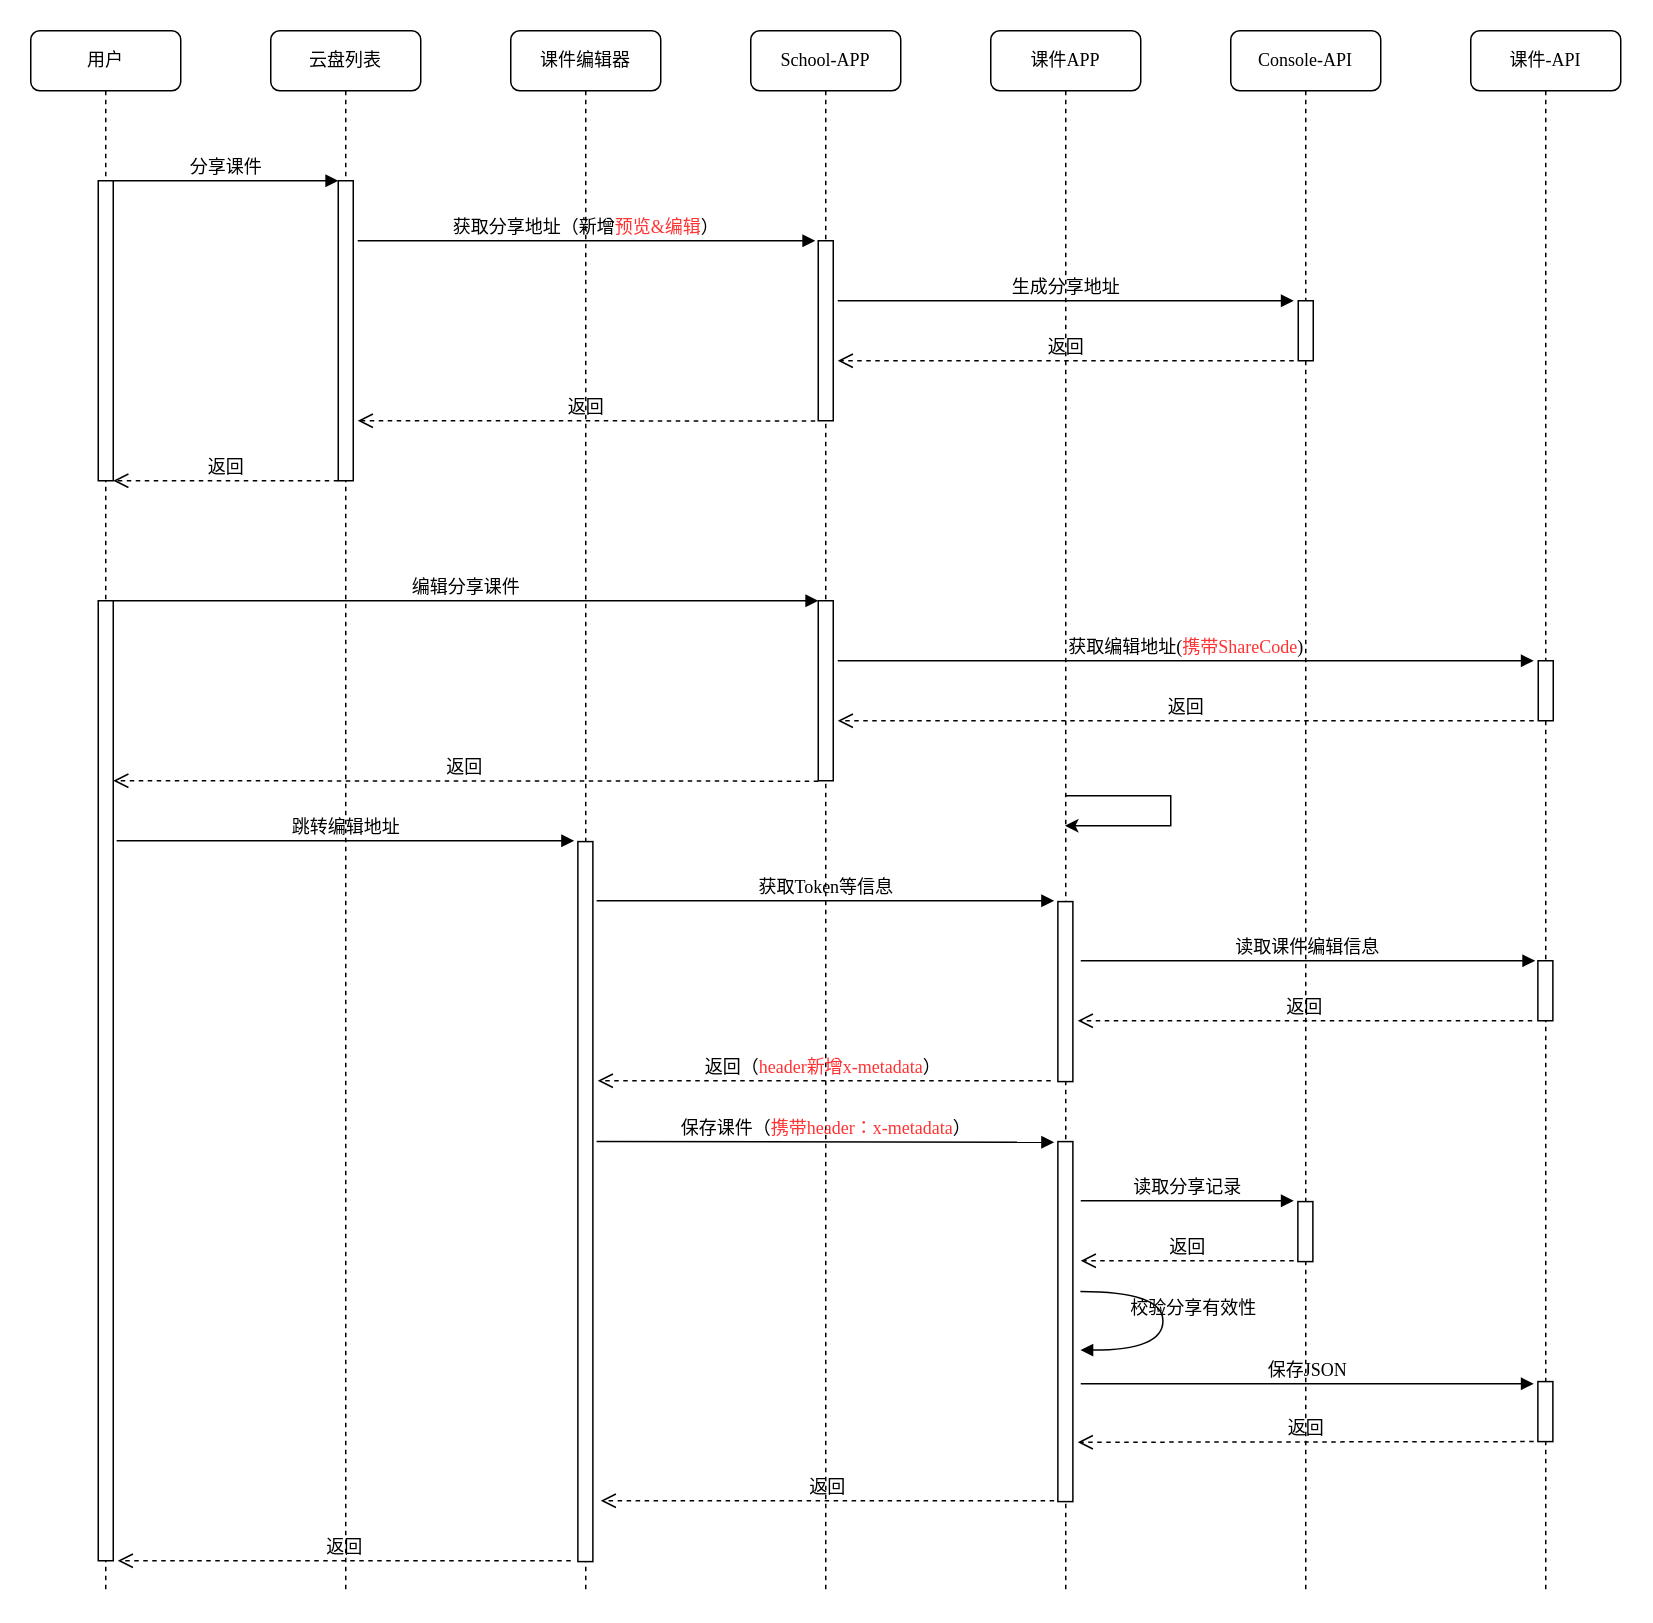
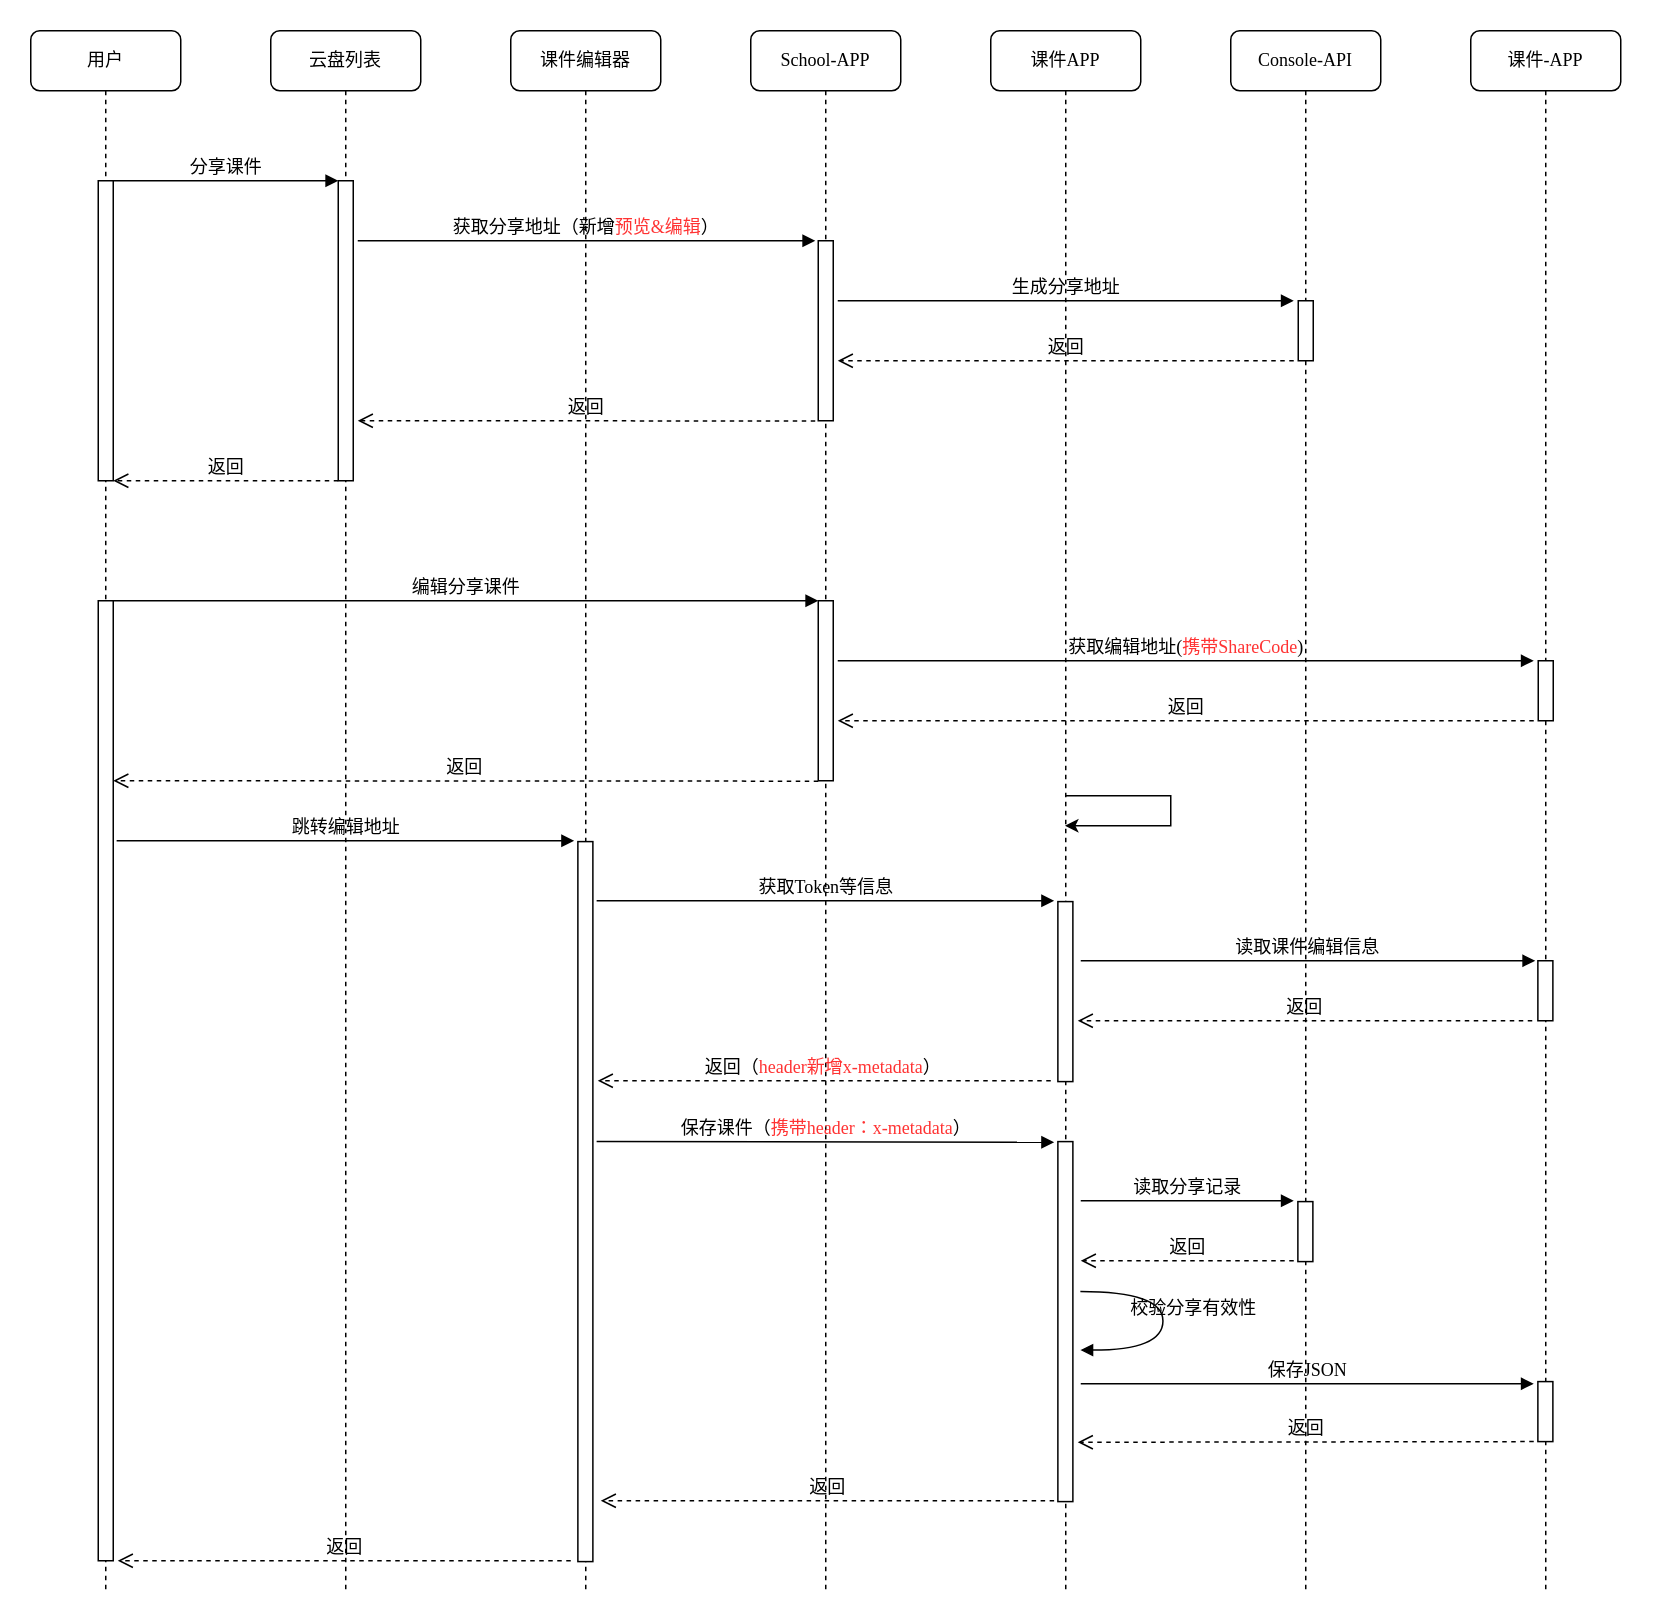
(1546, 61) -> (1546, 61)
